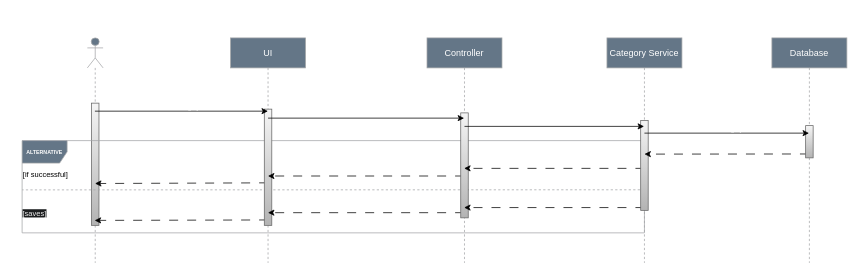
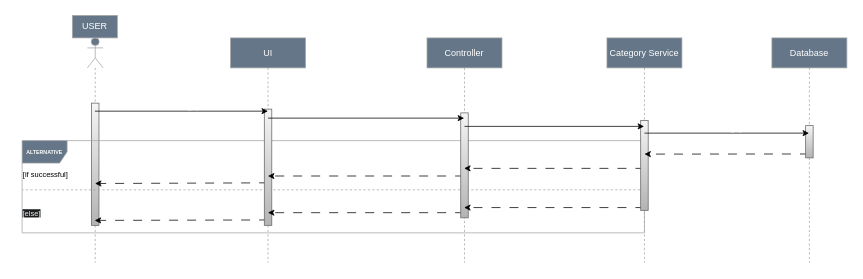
none -> (95, 27)
(35, 219) -> (35, 219)
